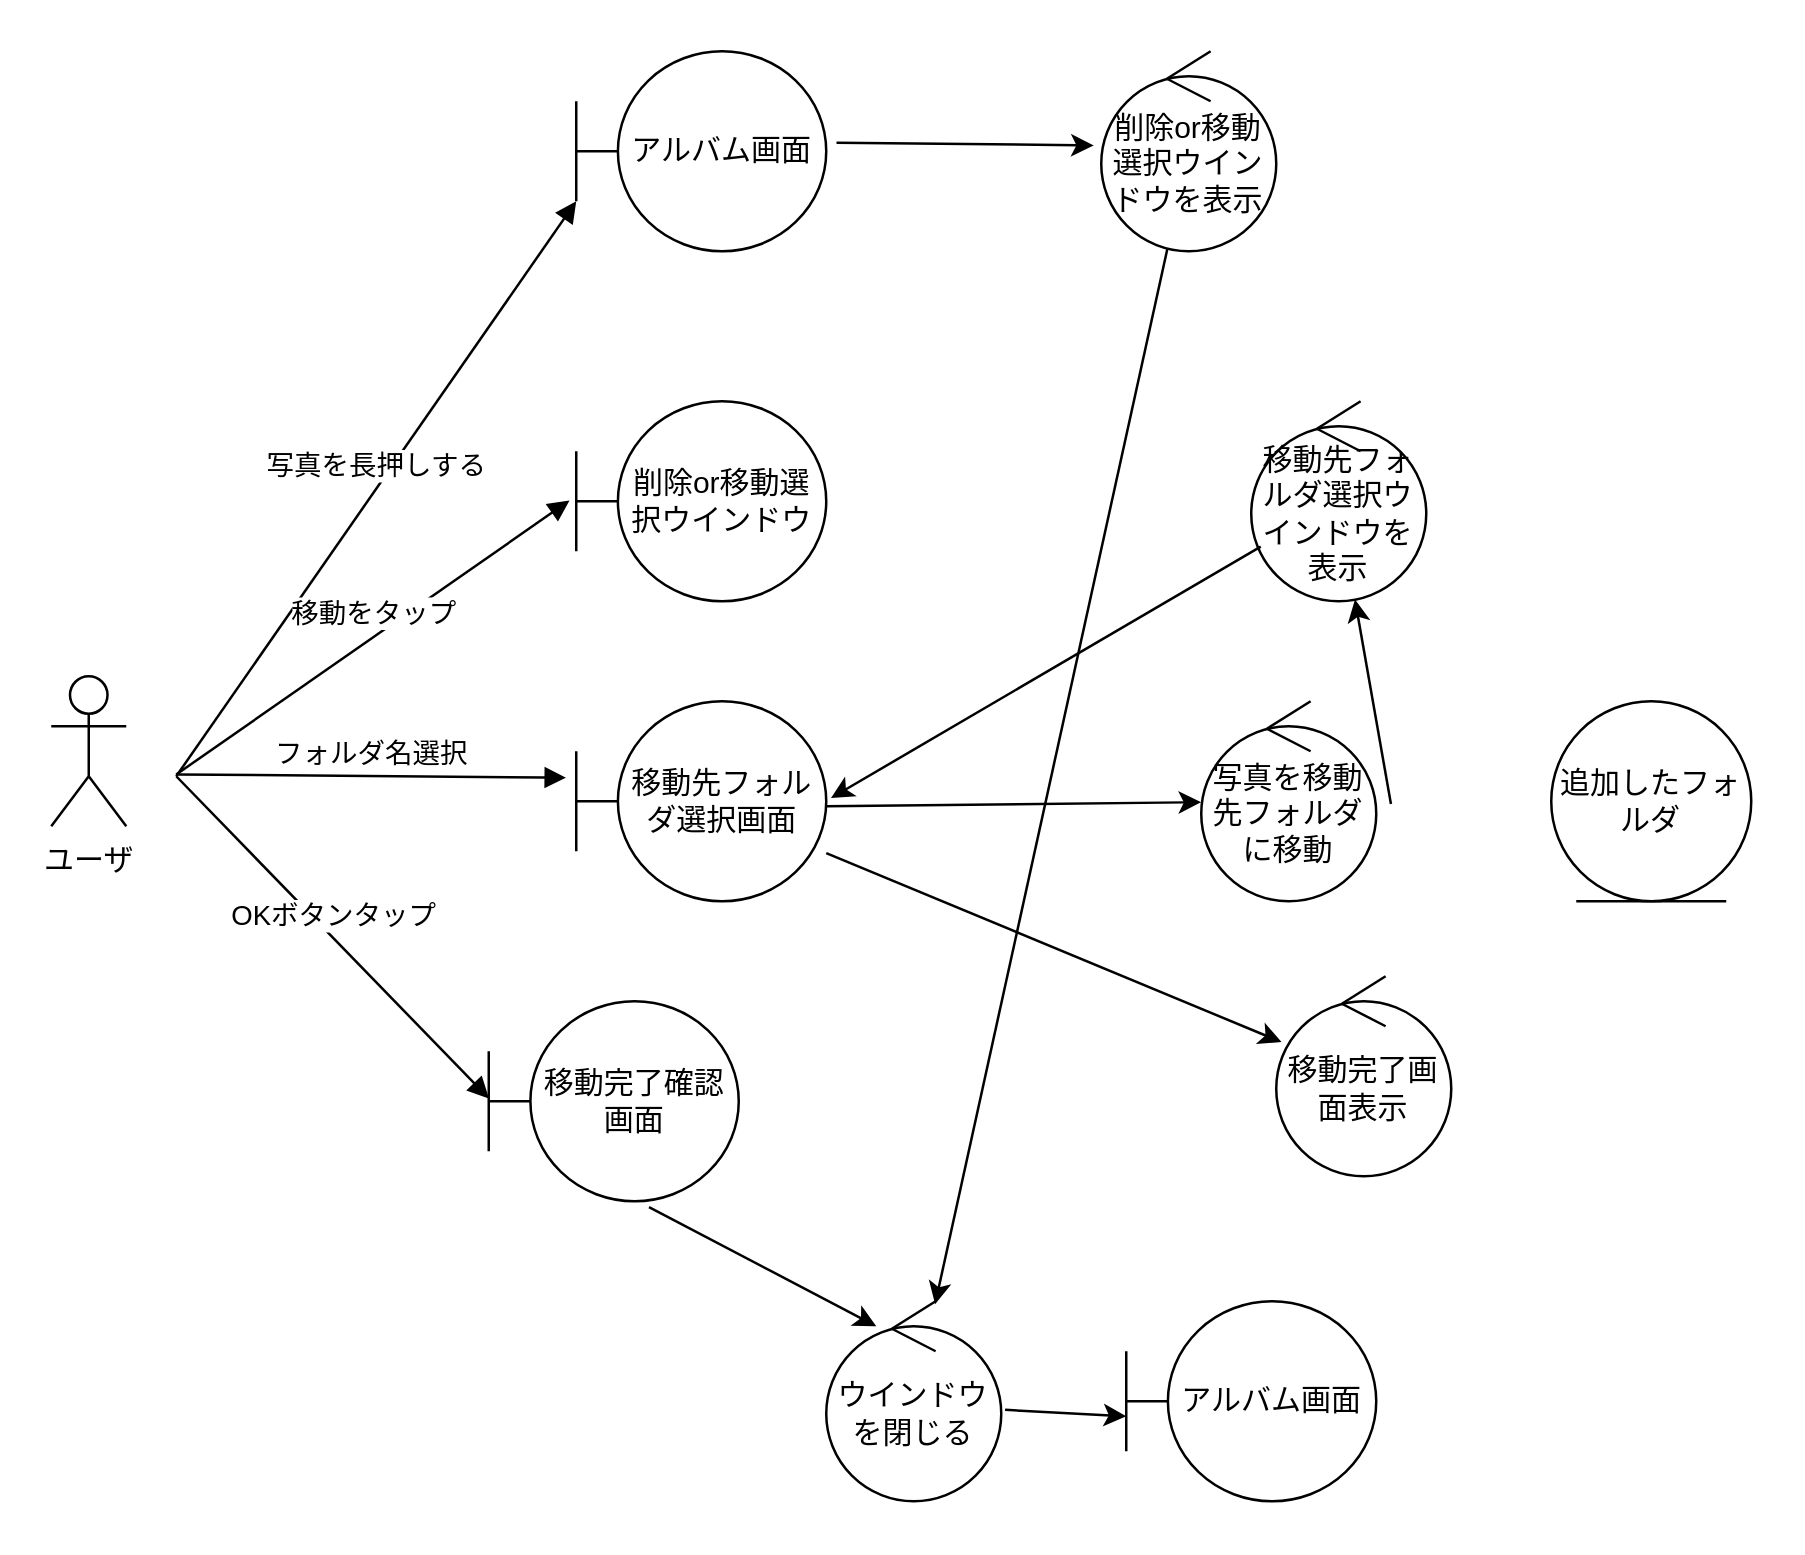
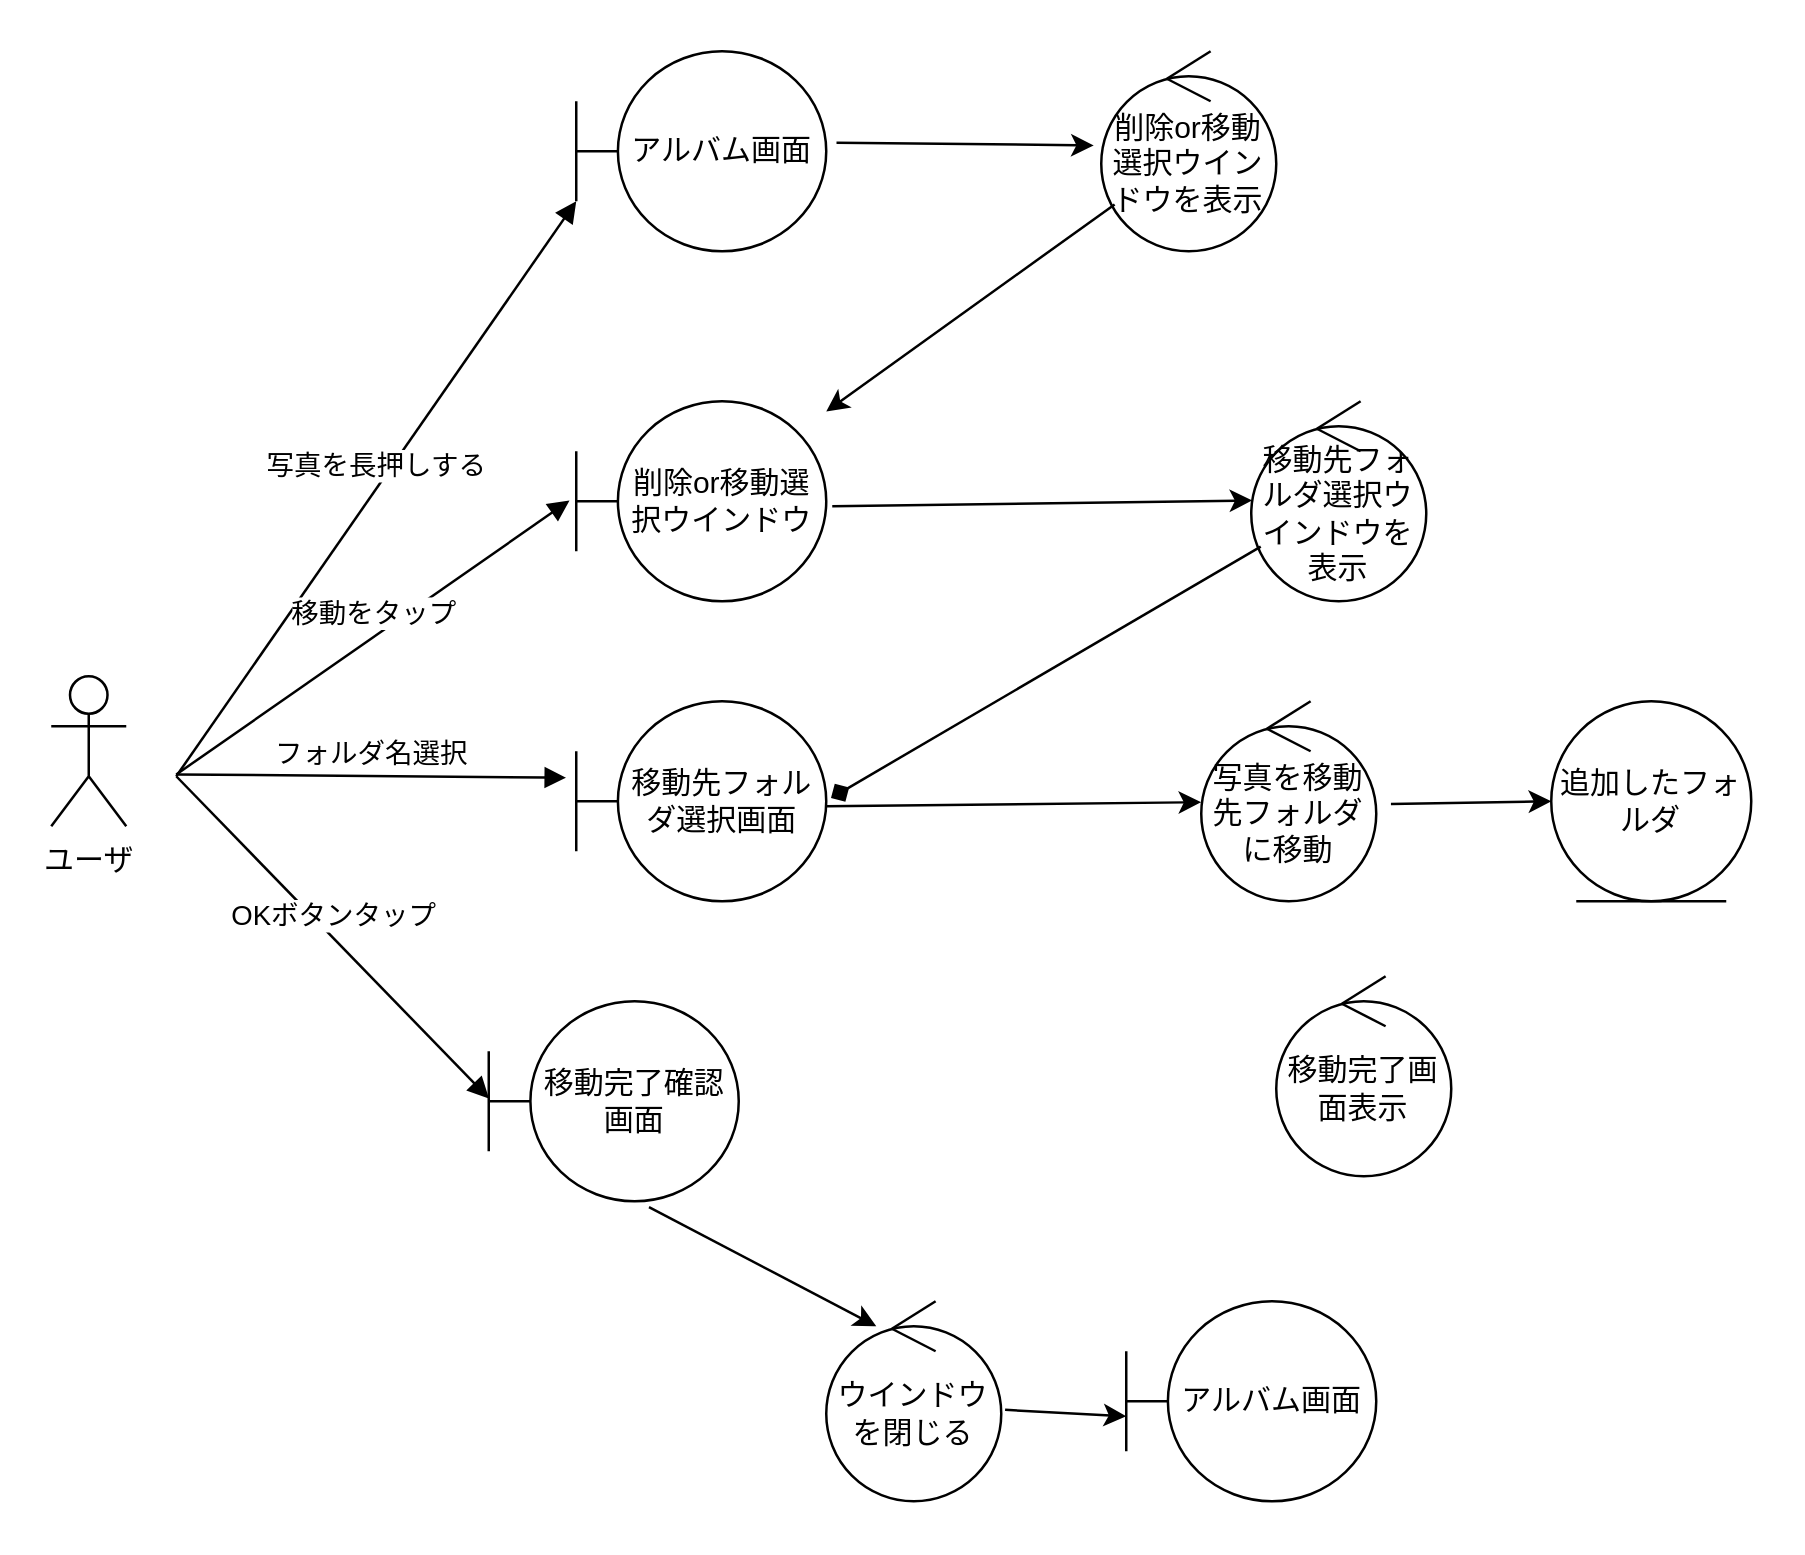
none -> (969, 504)
(1374, 710) -> (1463, 803)
(848, 788) -> (849, 787)
(1144, 985) -> none
(977, 1113) -> (977, 303)
